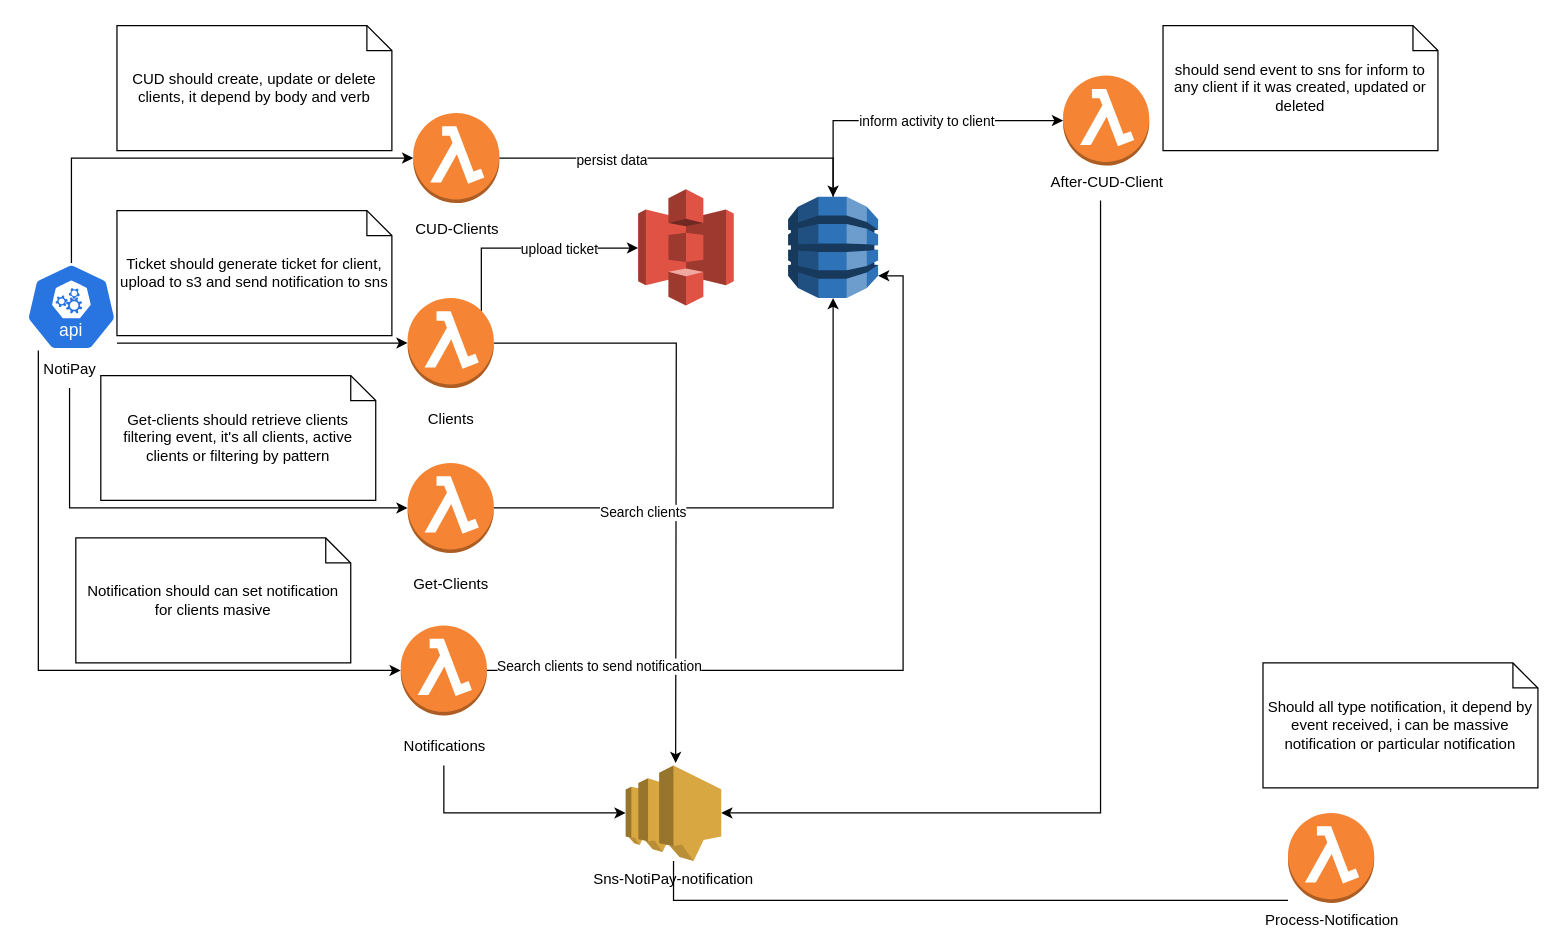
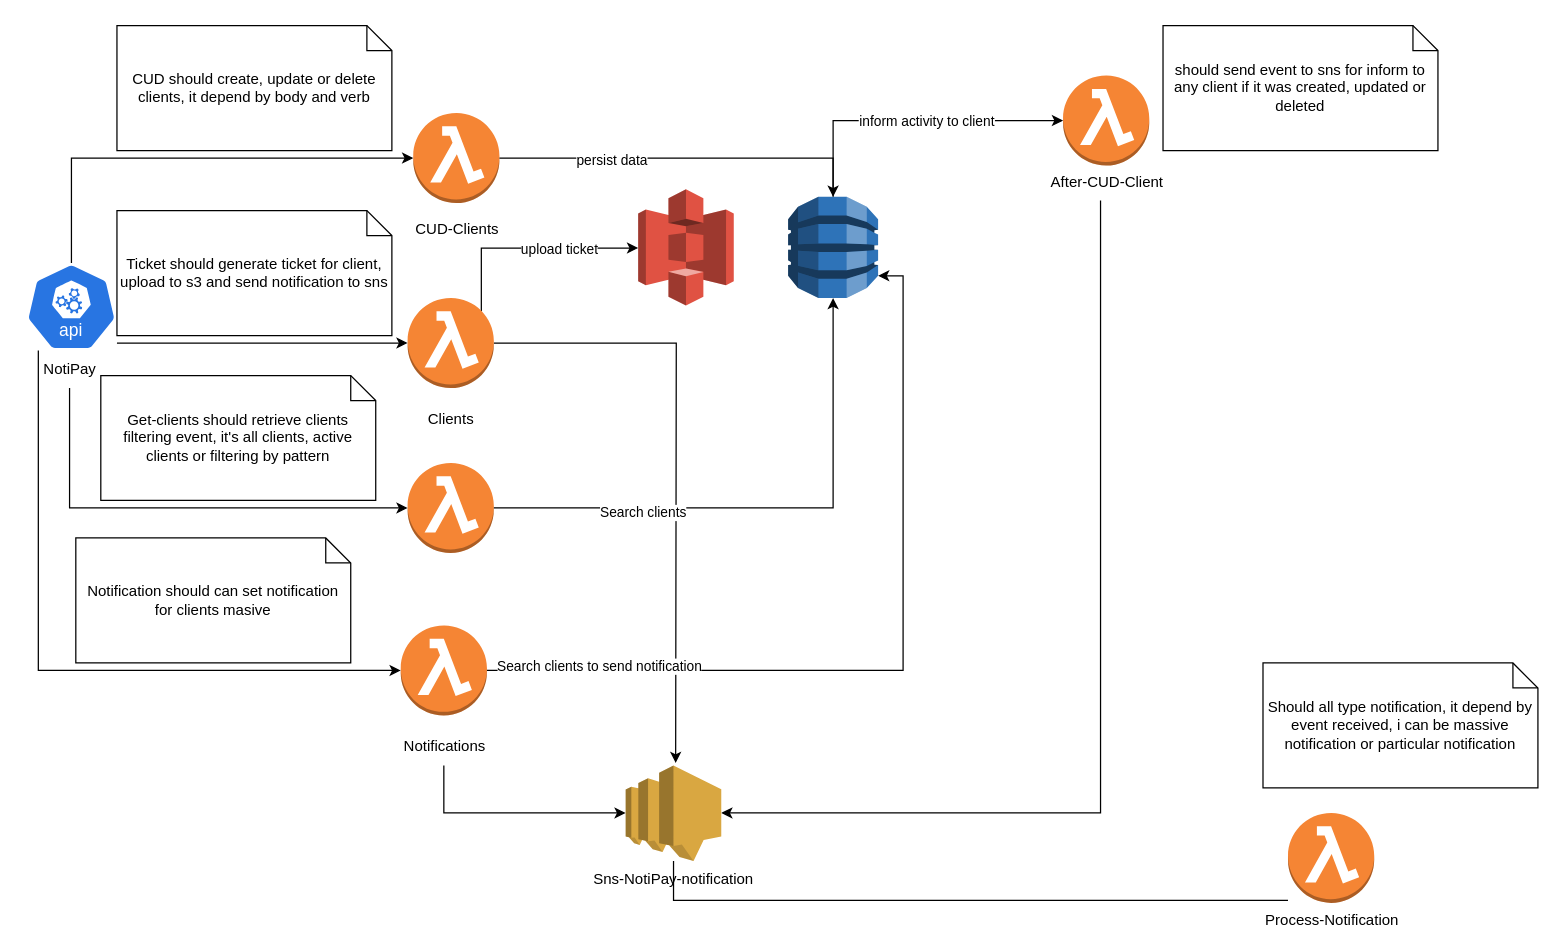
(451, 584) -> none
